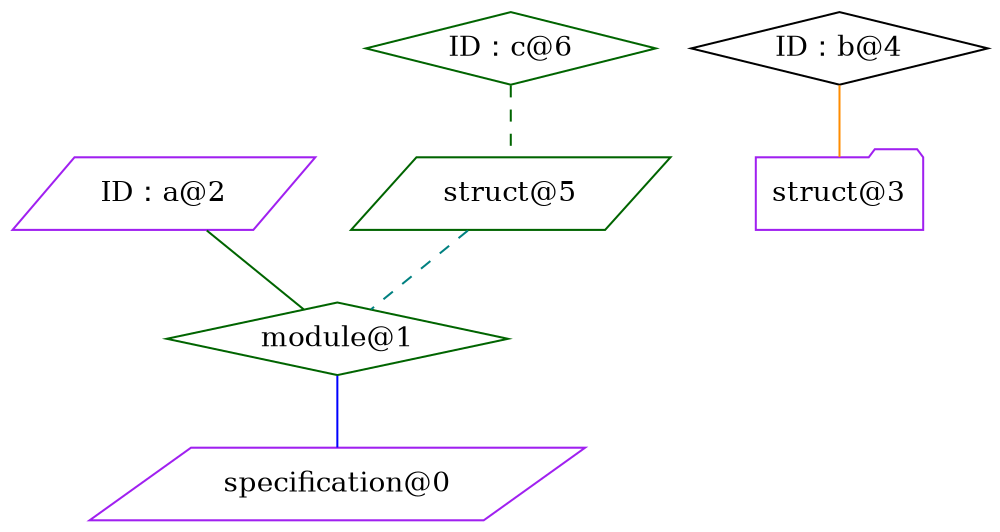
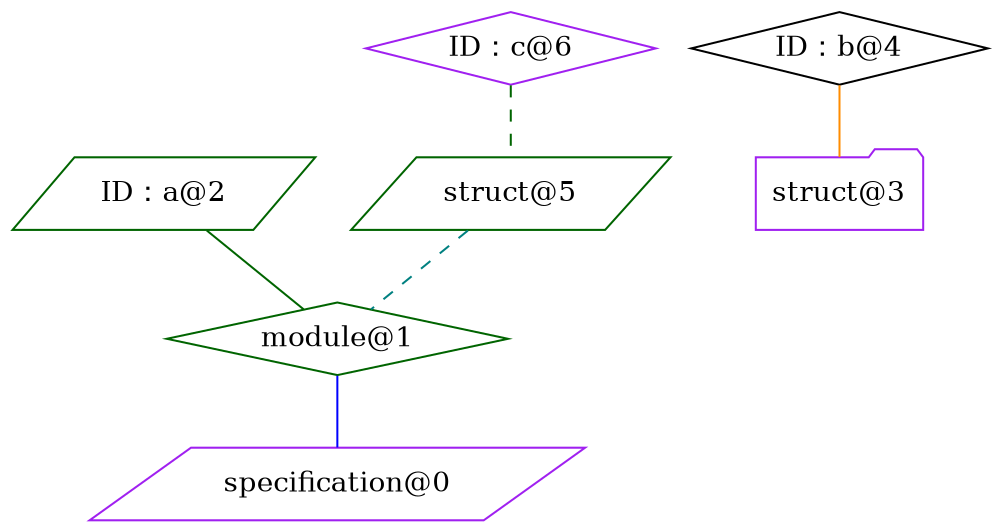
(511, 48) -> (511, 48)
(164, 194) -> (164, 194)
